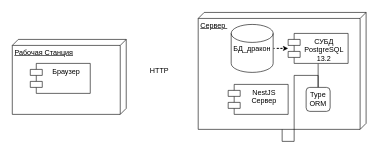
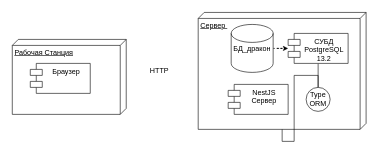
(318, 99) -> (318, 99)
